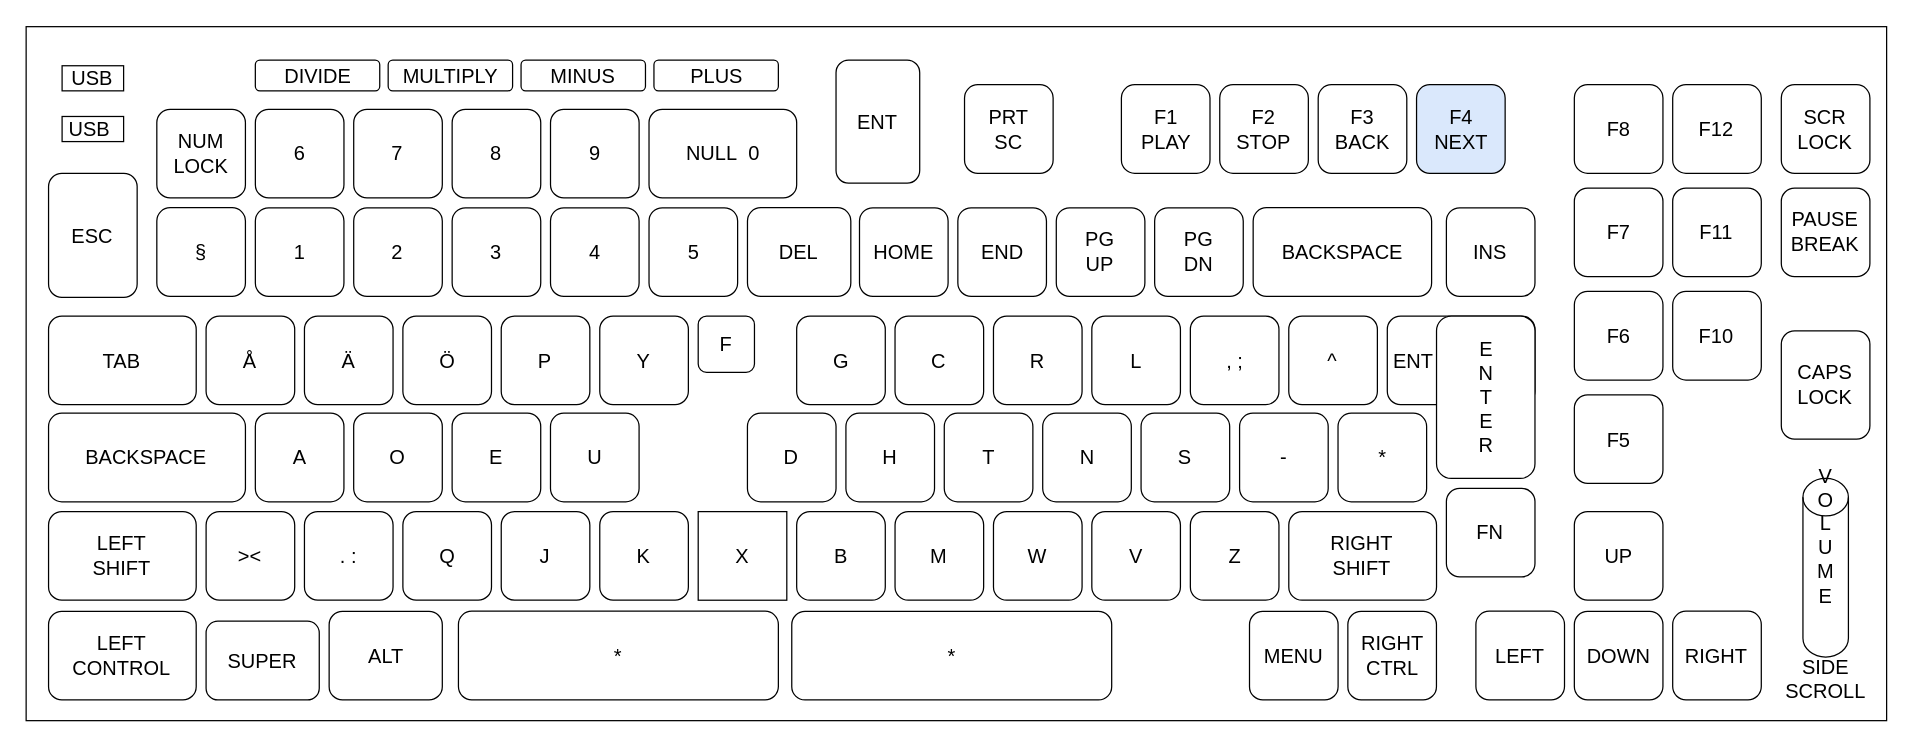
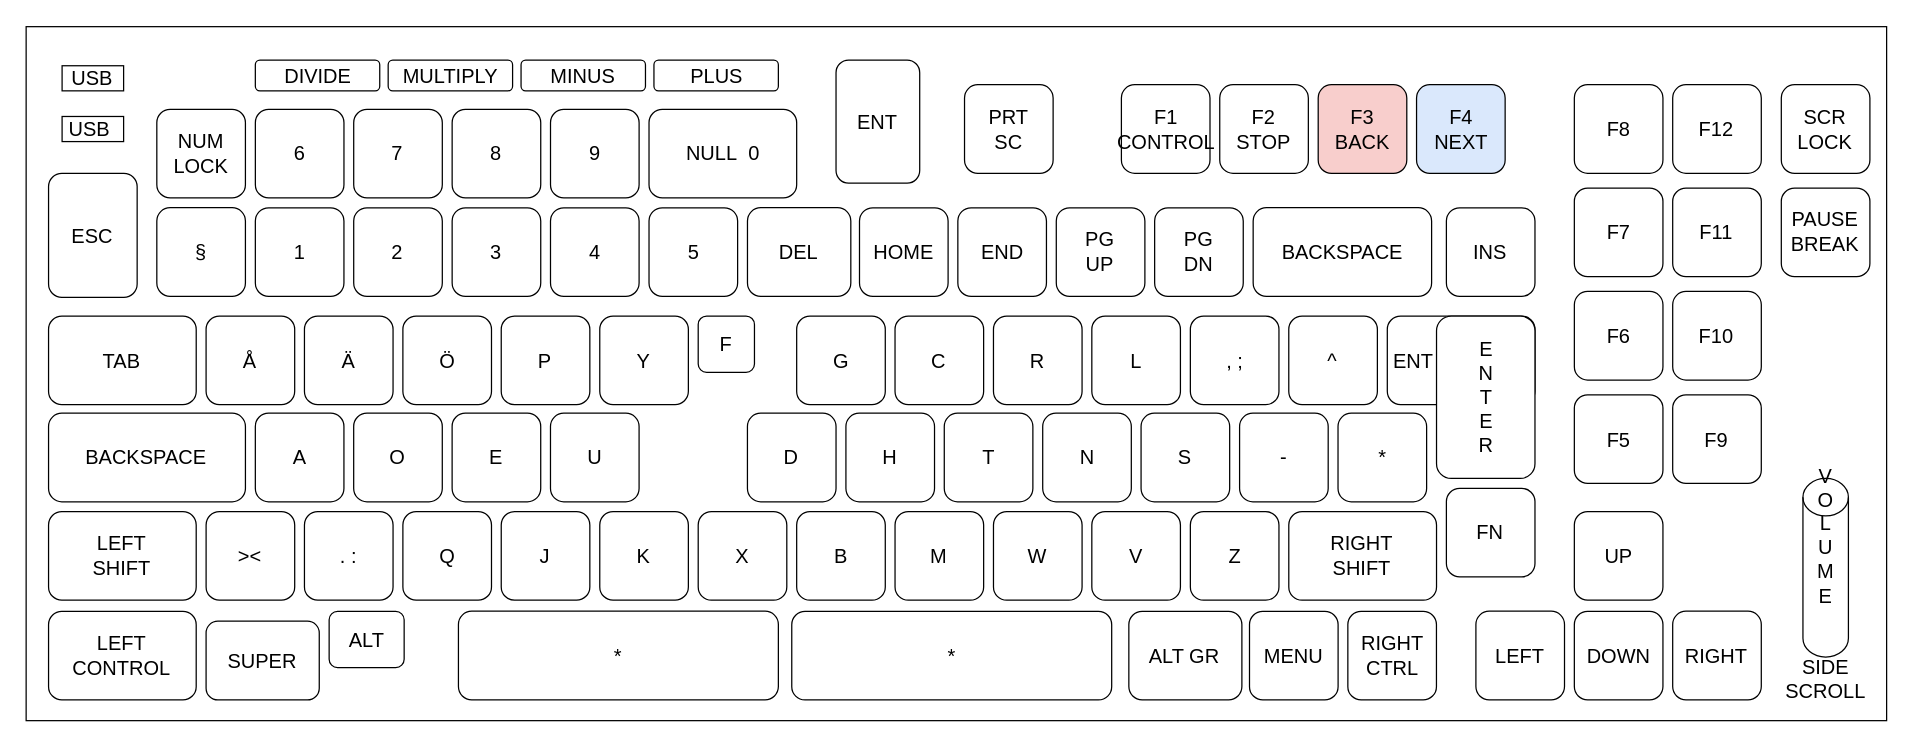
(1166, 129) -> (1166, 129)
(1362, 129) -> (1362, 129)
(1825, 385) -> none
none -> (1717, 439)
(742, 556) -> (742, 556)
(386, 655) -> (367, 639)
none -> (1185, 655)
